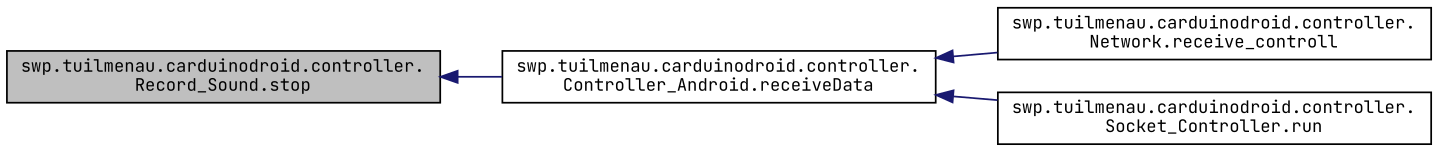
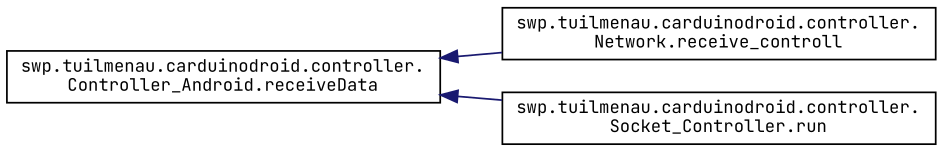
(224, 77) -> none
